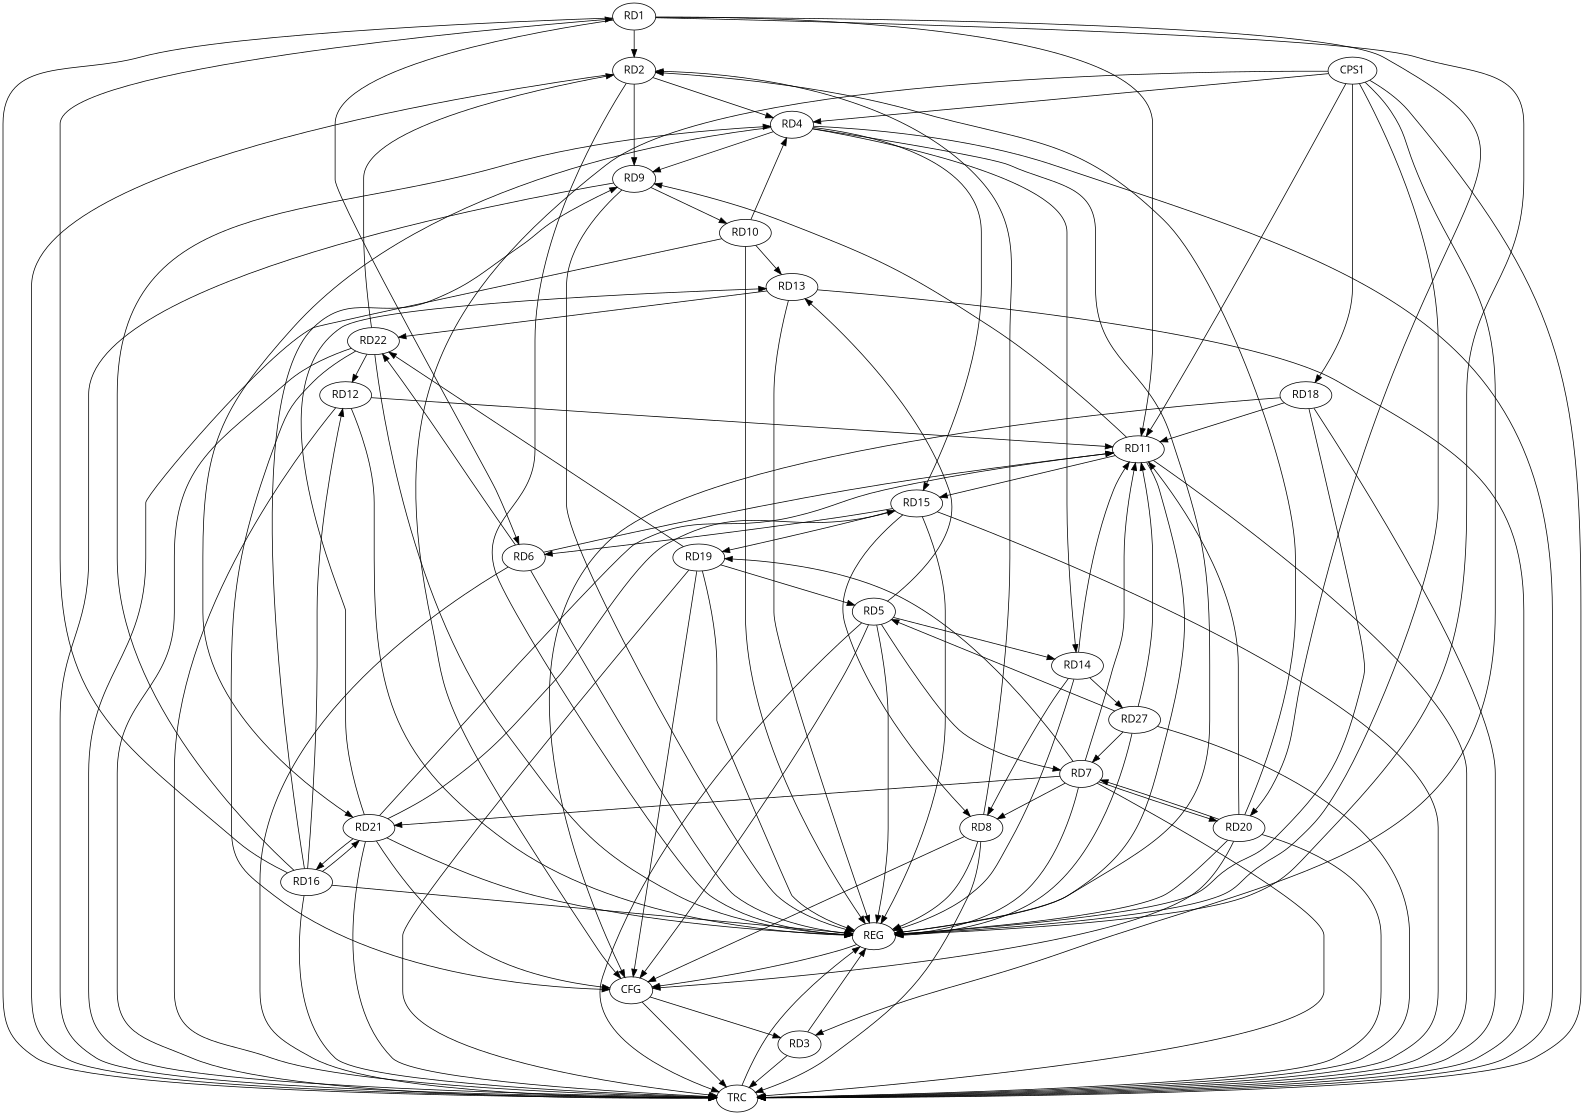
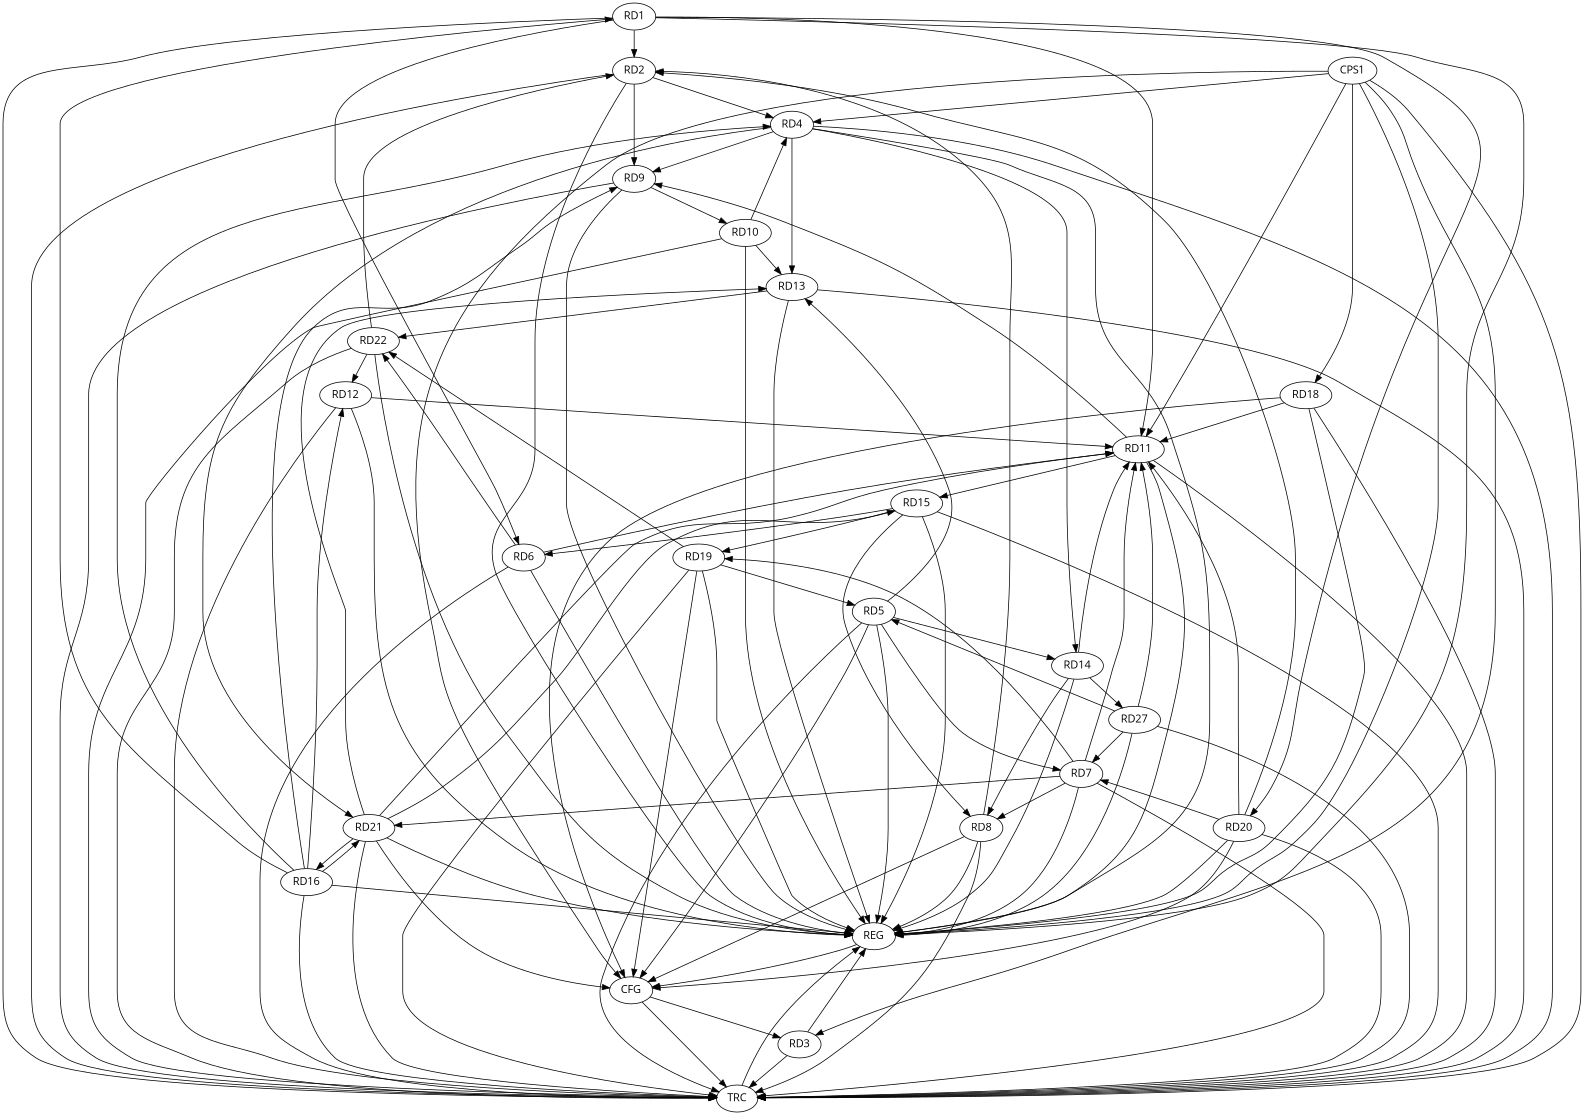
(981, 255) -> (792, 202)
(231, 785) -> none
(1154, 801) -> none
